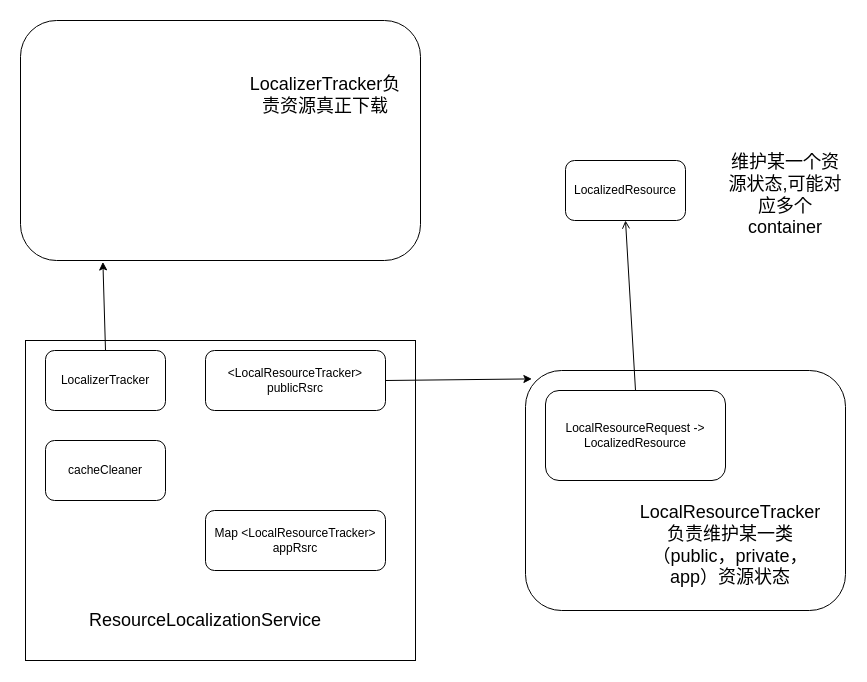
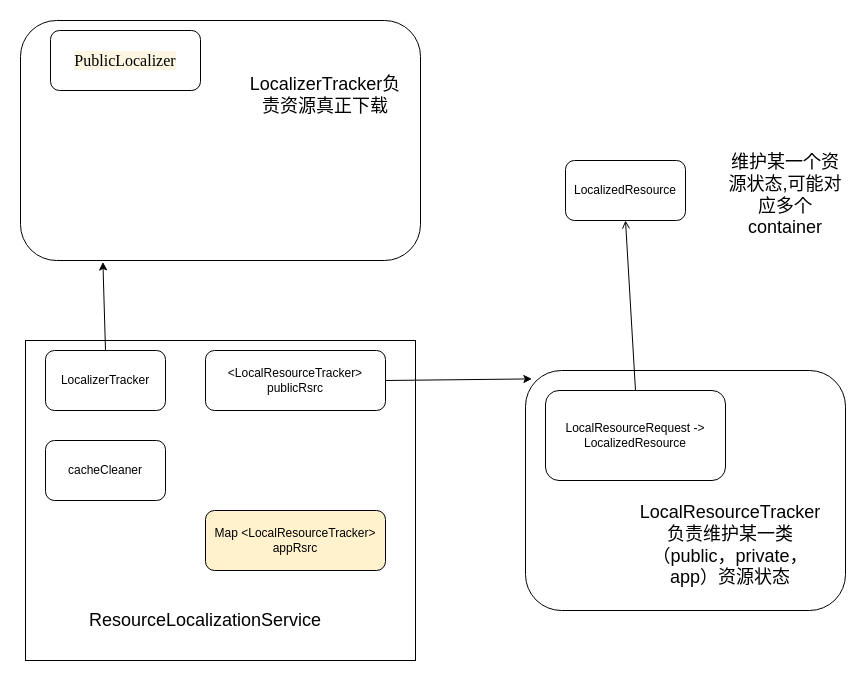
none -> (126, 61)
(296, 541) -> (296, 541)
